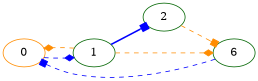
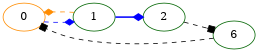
(196, 33) -> (195, 25)
(126, 37) -> (125, 17)
(159, 53) -> none
(132, 76) -> (130, 44)
